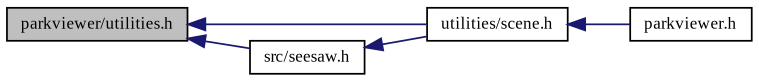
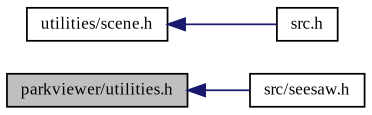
(316, 24) -> none
(691, 24) -> (307, 24)
(404, 40) -> none
